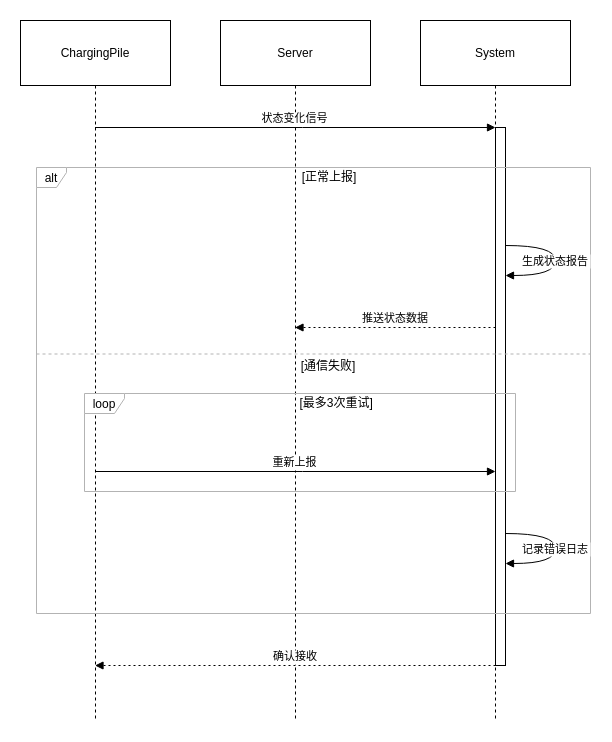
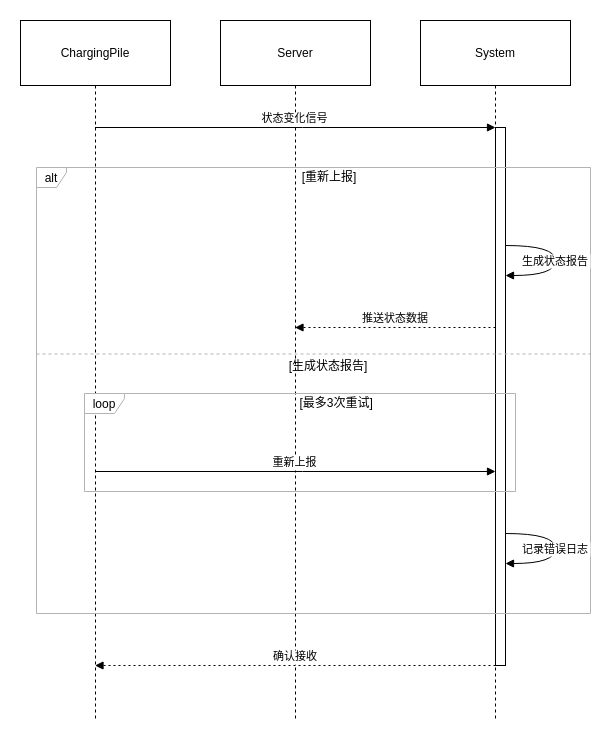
(330, 178) -> (330, 178)
(314, 367) -> (314, 367)
